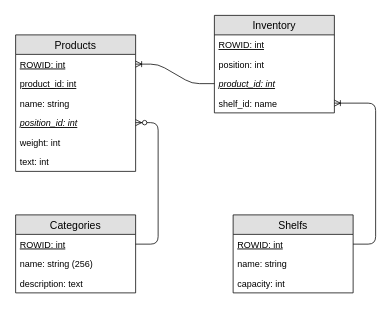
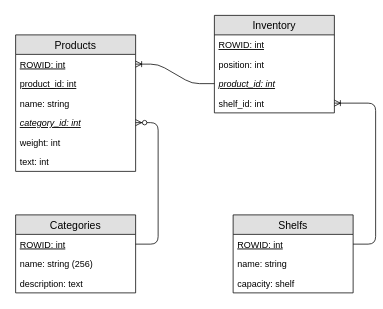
(249, 104) -> (245, 104)
(53, 123) -> (55, 123)
(265, 284) -> (270, 284)
